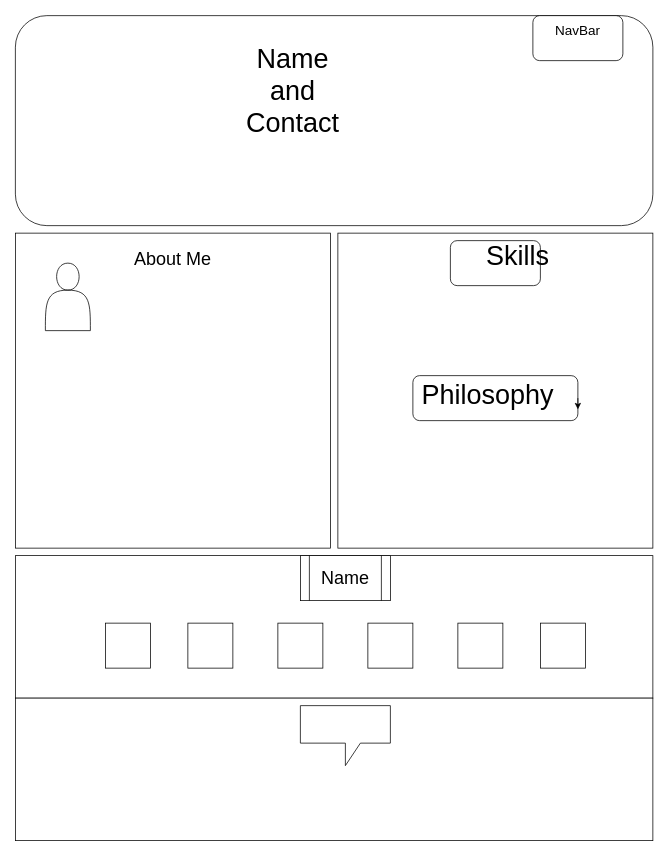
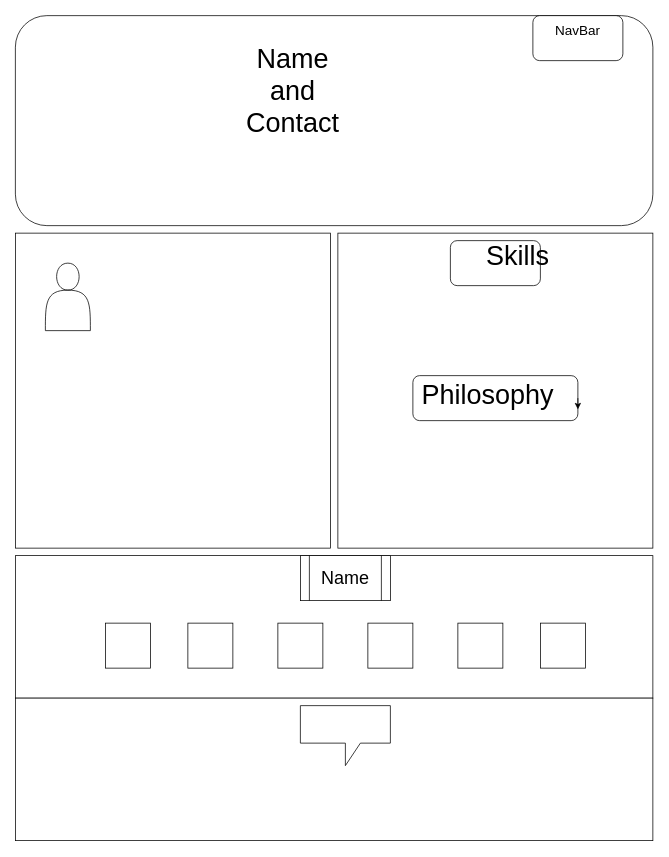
(173, 259) -> none
